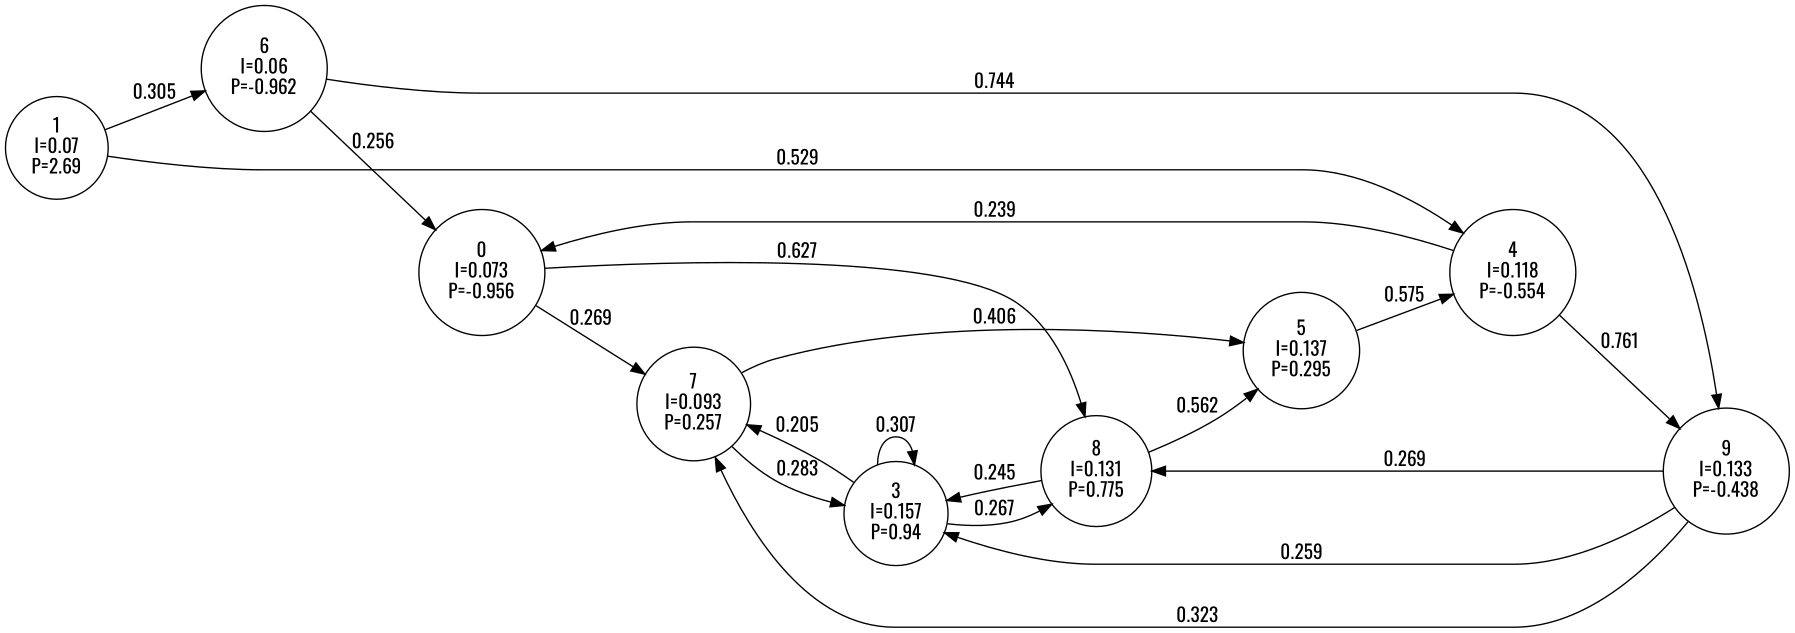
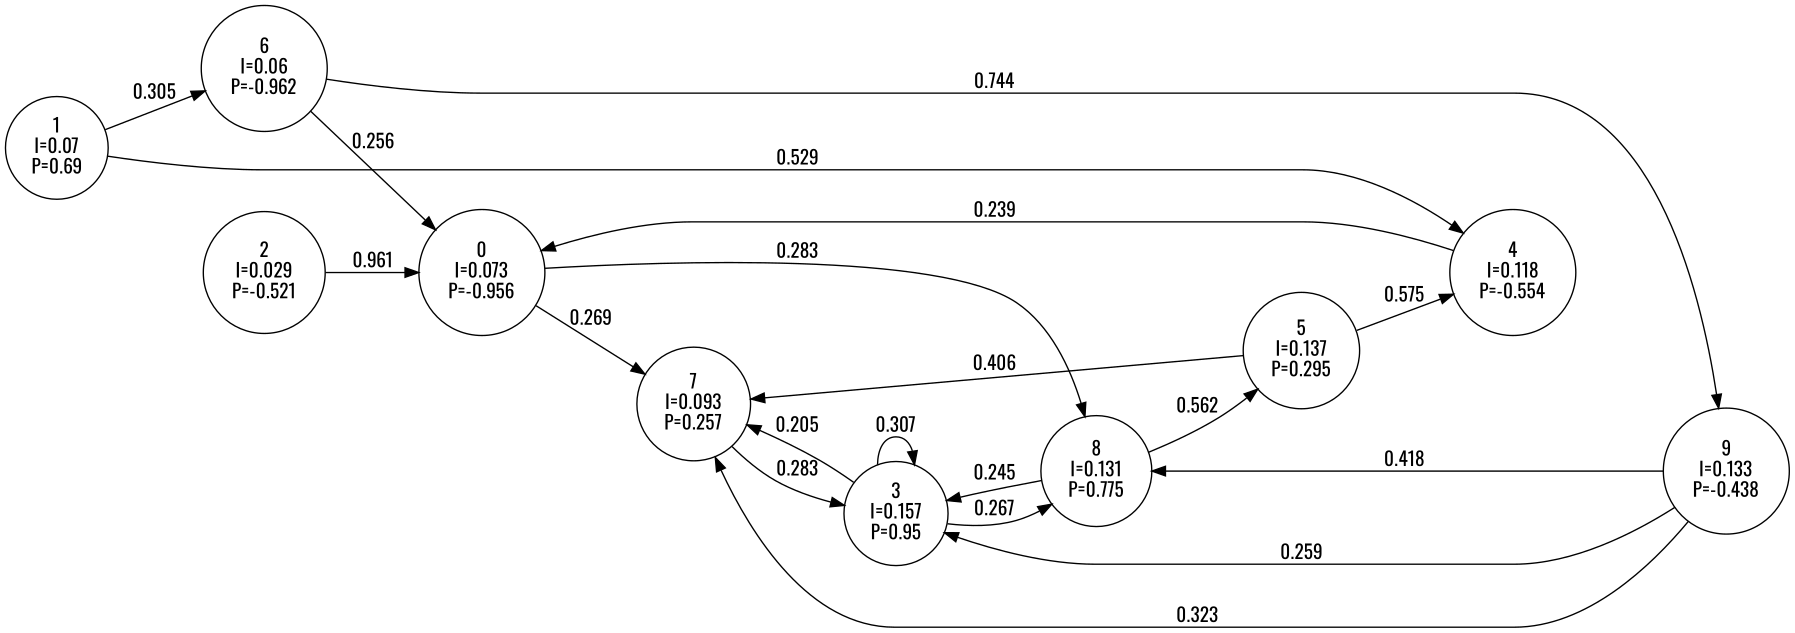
(57, 148) -> (57, 148)
(797, 253) -> (797, 253)
none -> (264, 273)
(984, 331) -> (1004, 377)
(1614, 367) -> none
(1405, 461) -> (1405, 461)
(896, 514) -> (896, 514)
